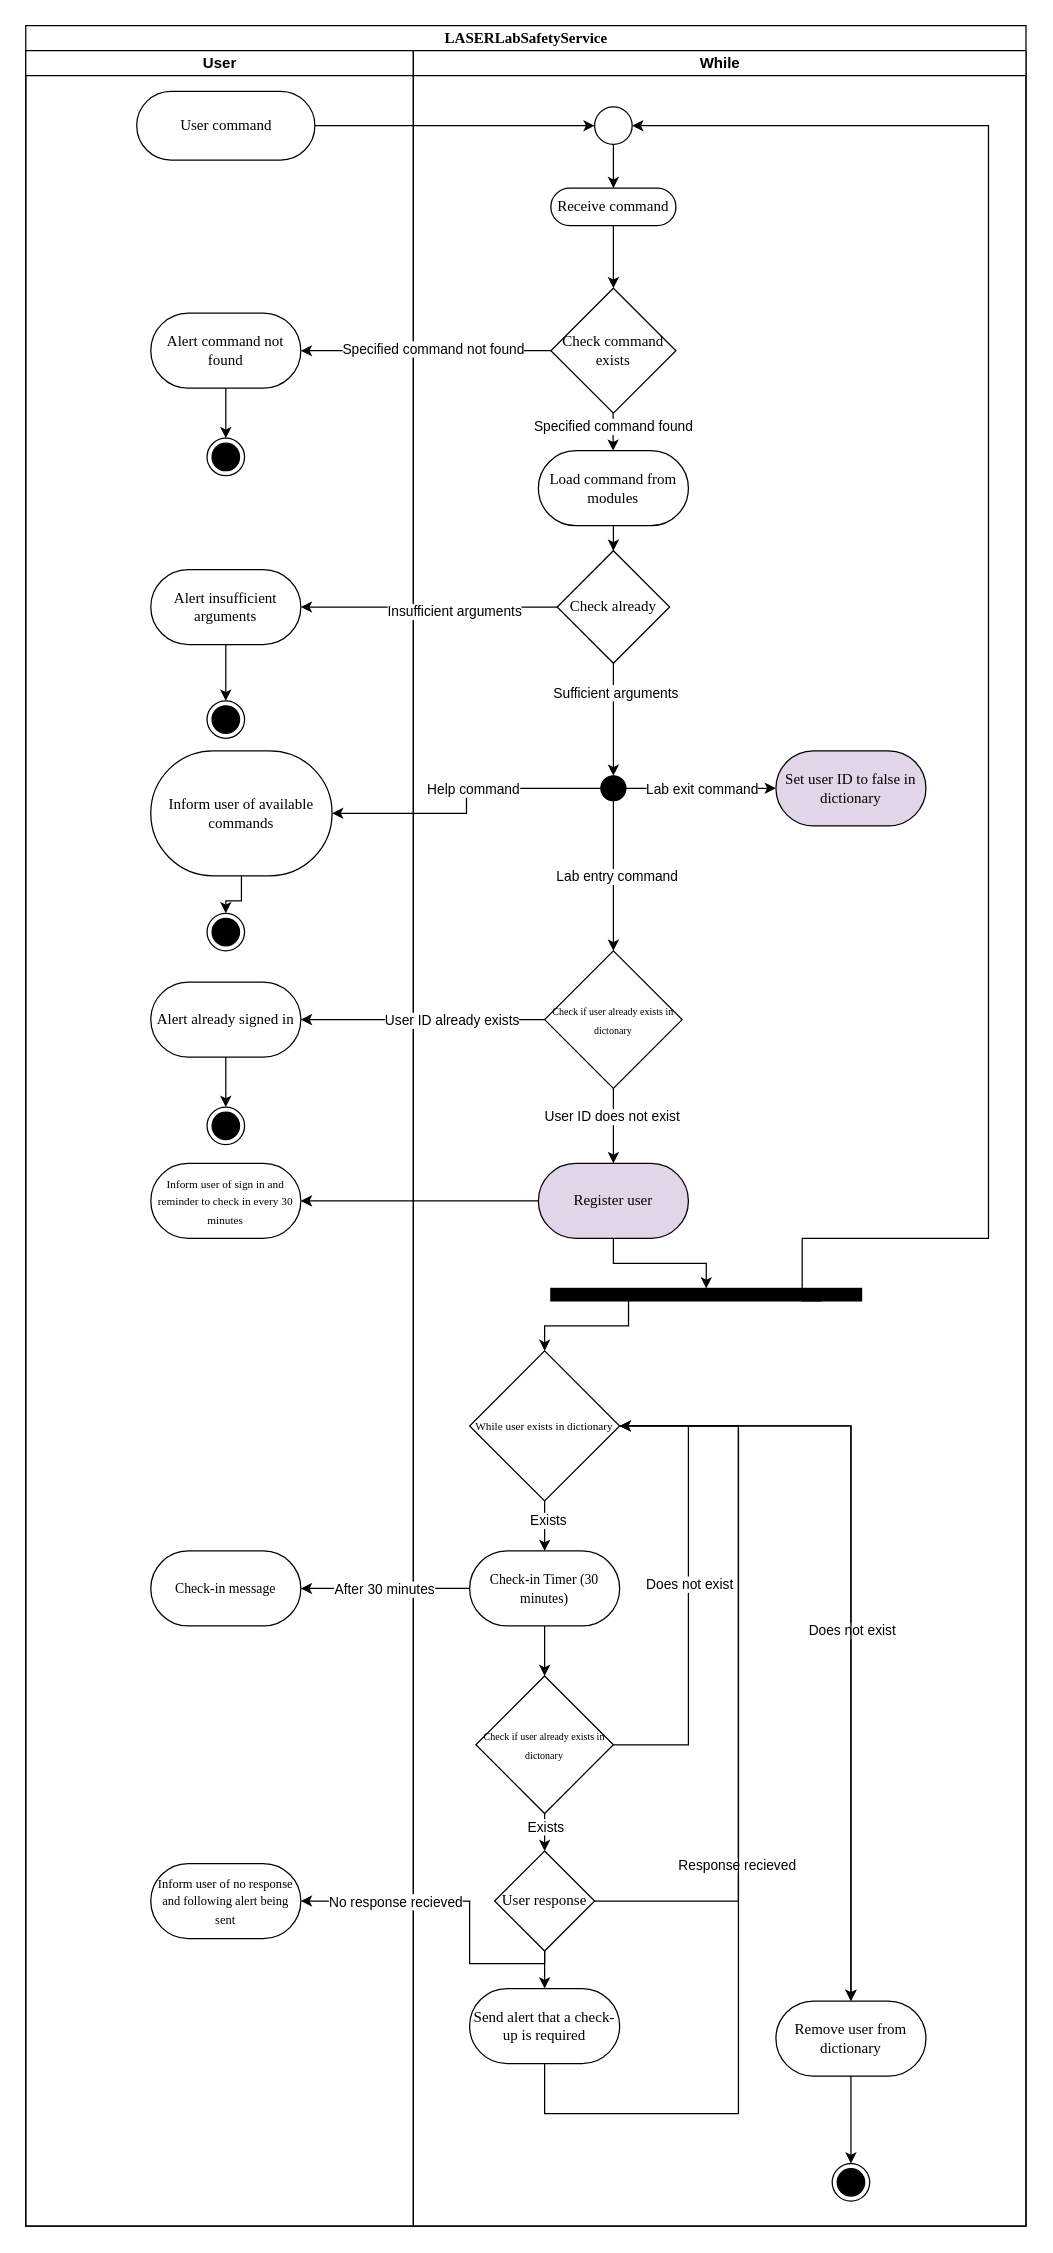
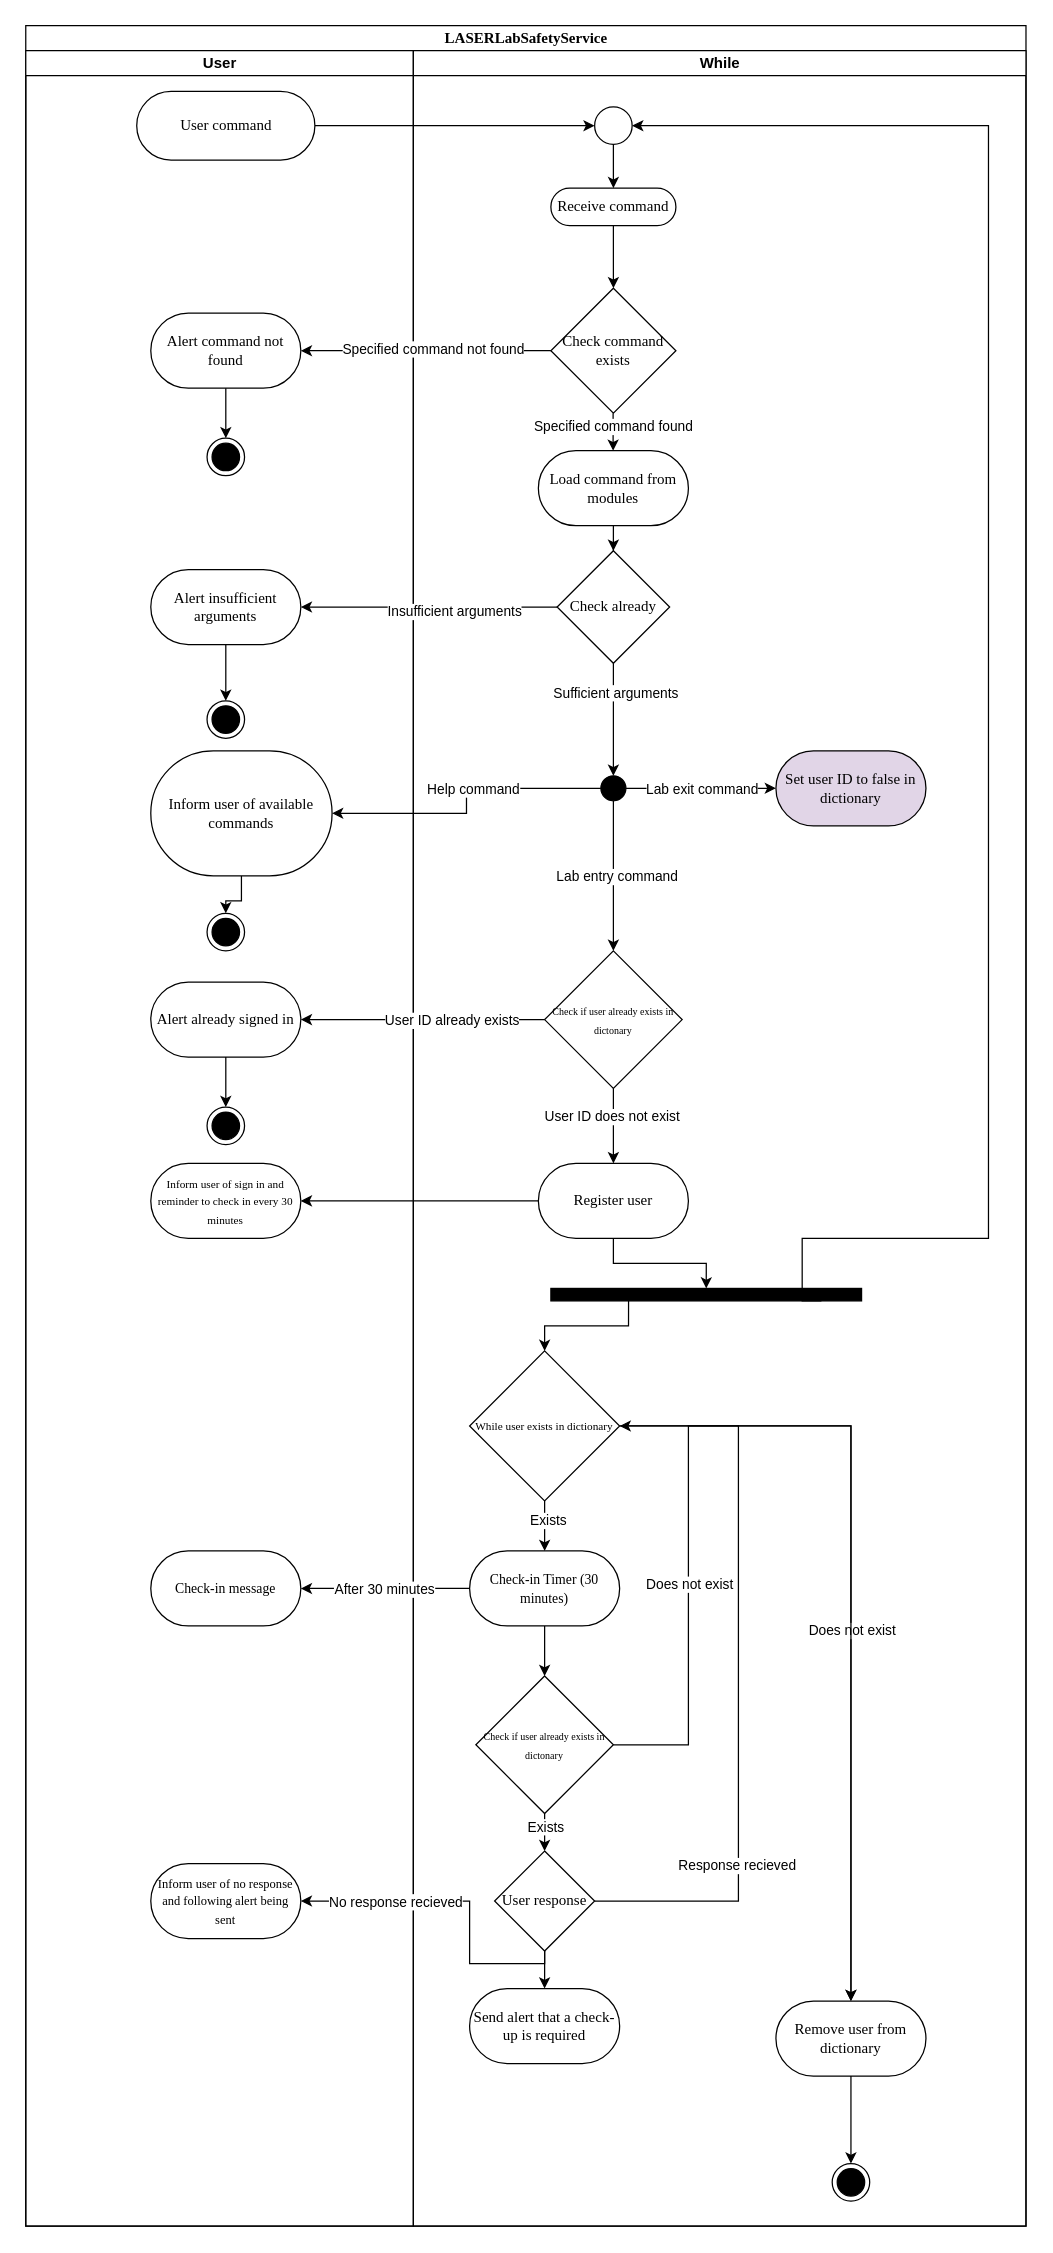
(613, 1201) -> (613, 1201)
(721, 2113) -> none
